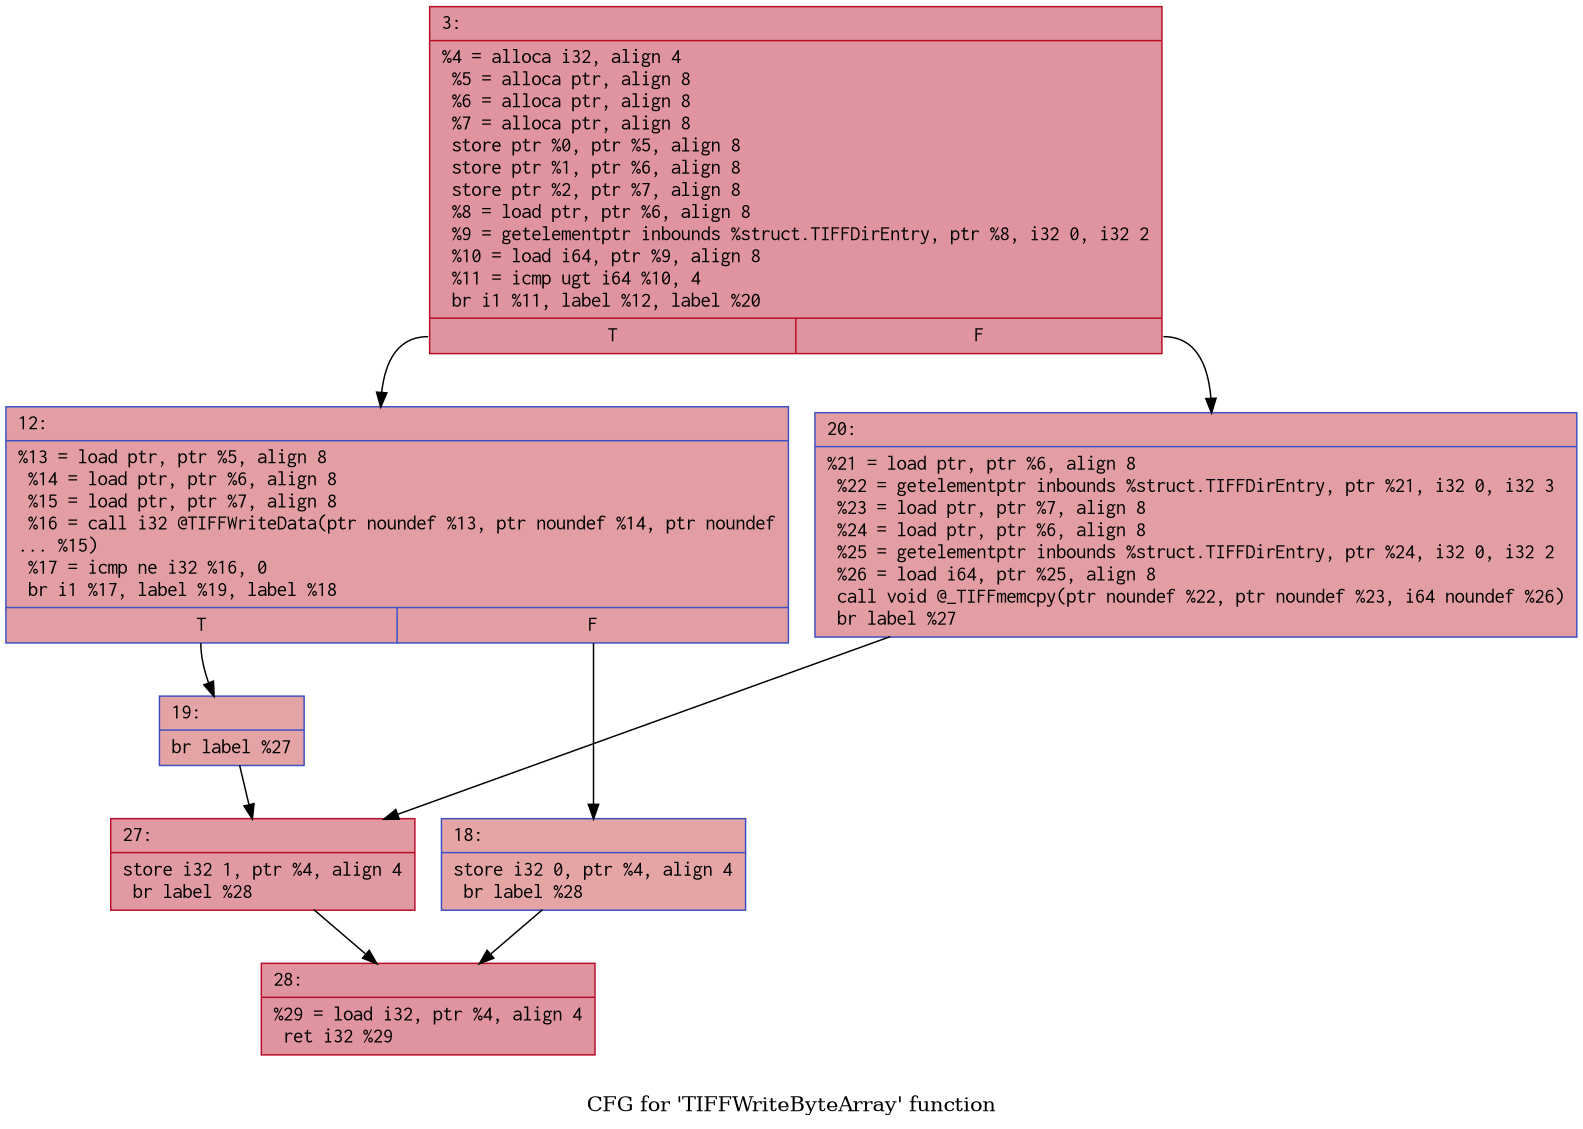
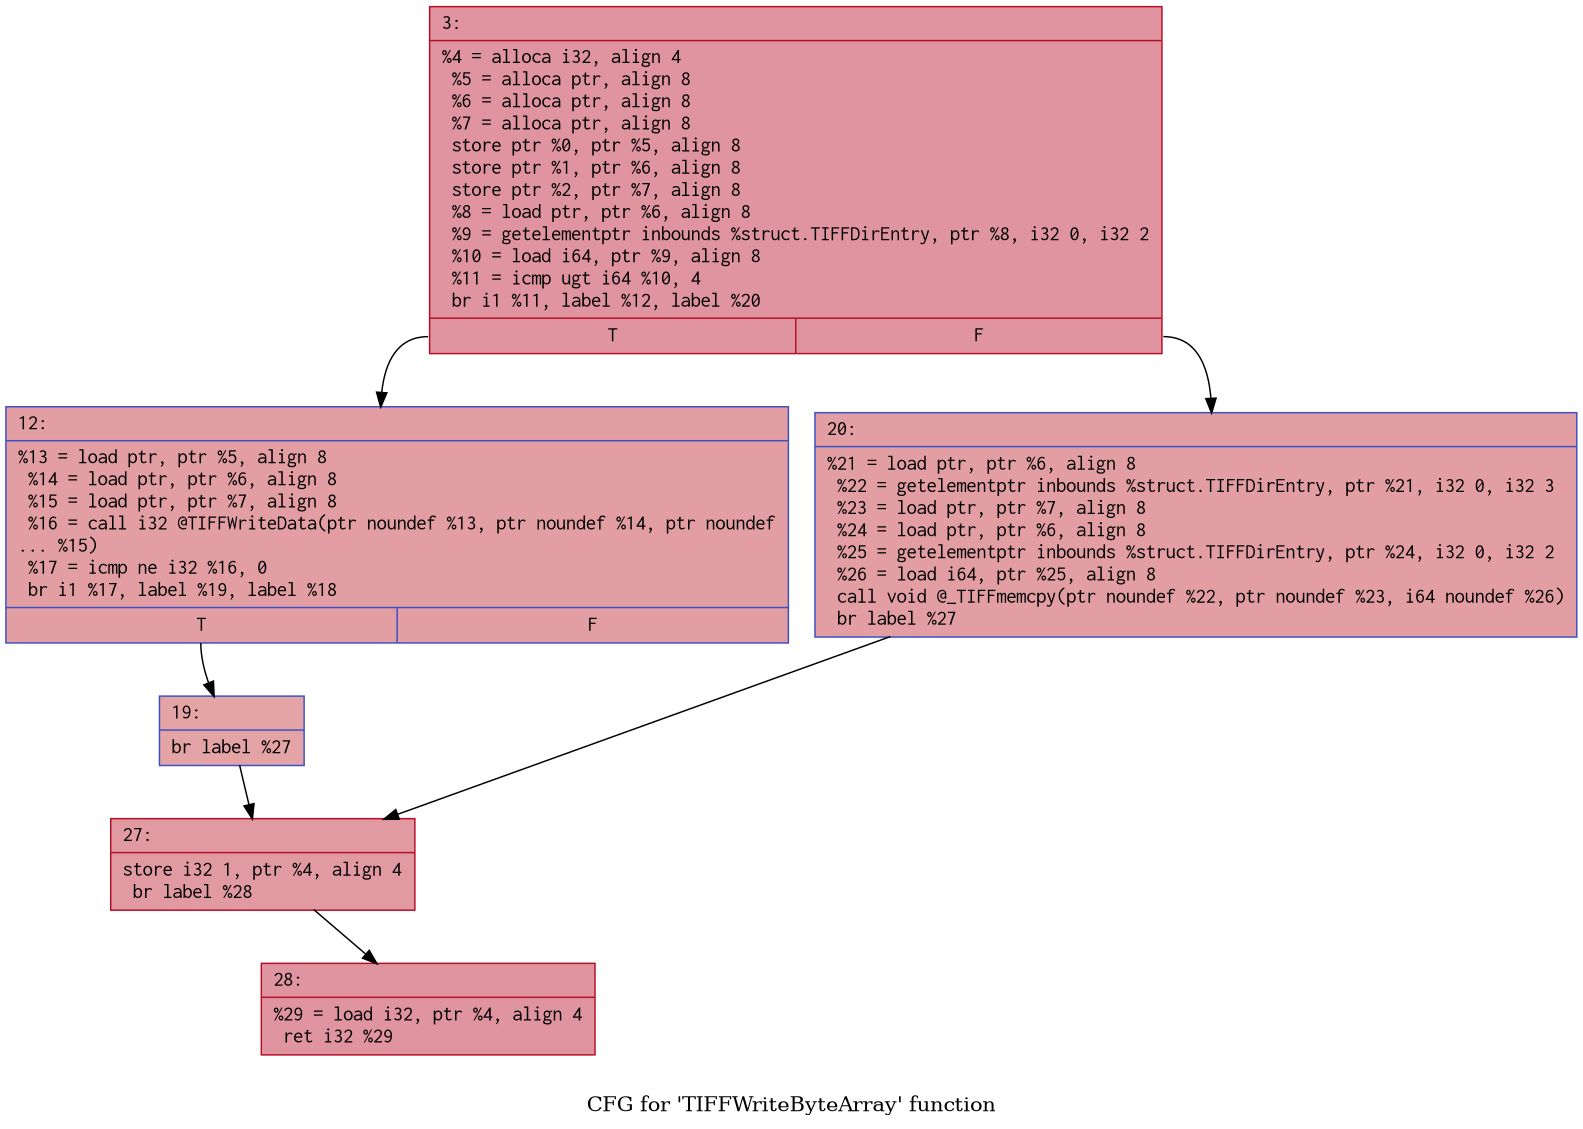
(594, 864) -> none
